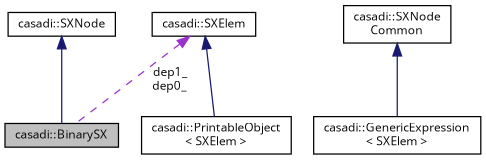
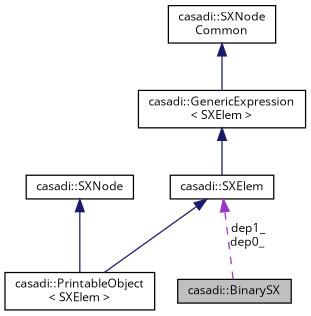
(62, 86) -> (80, 242)
none -> (222, 158)
